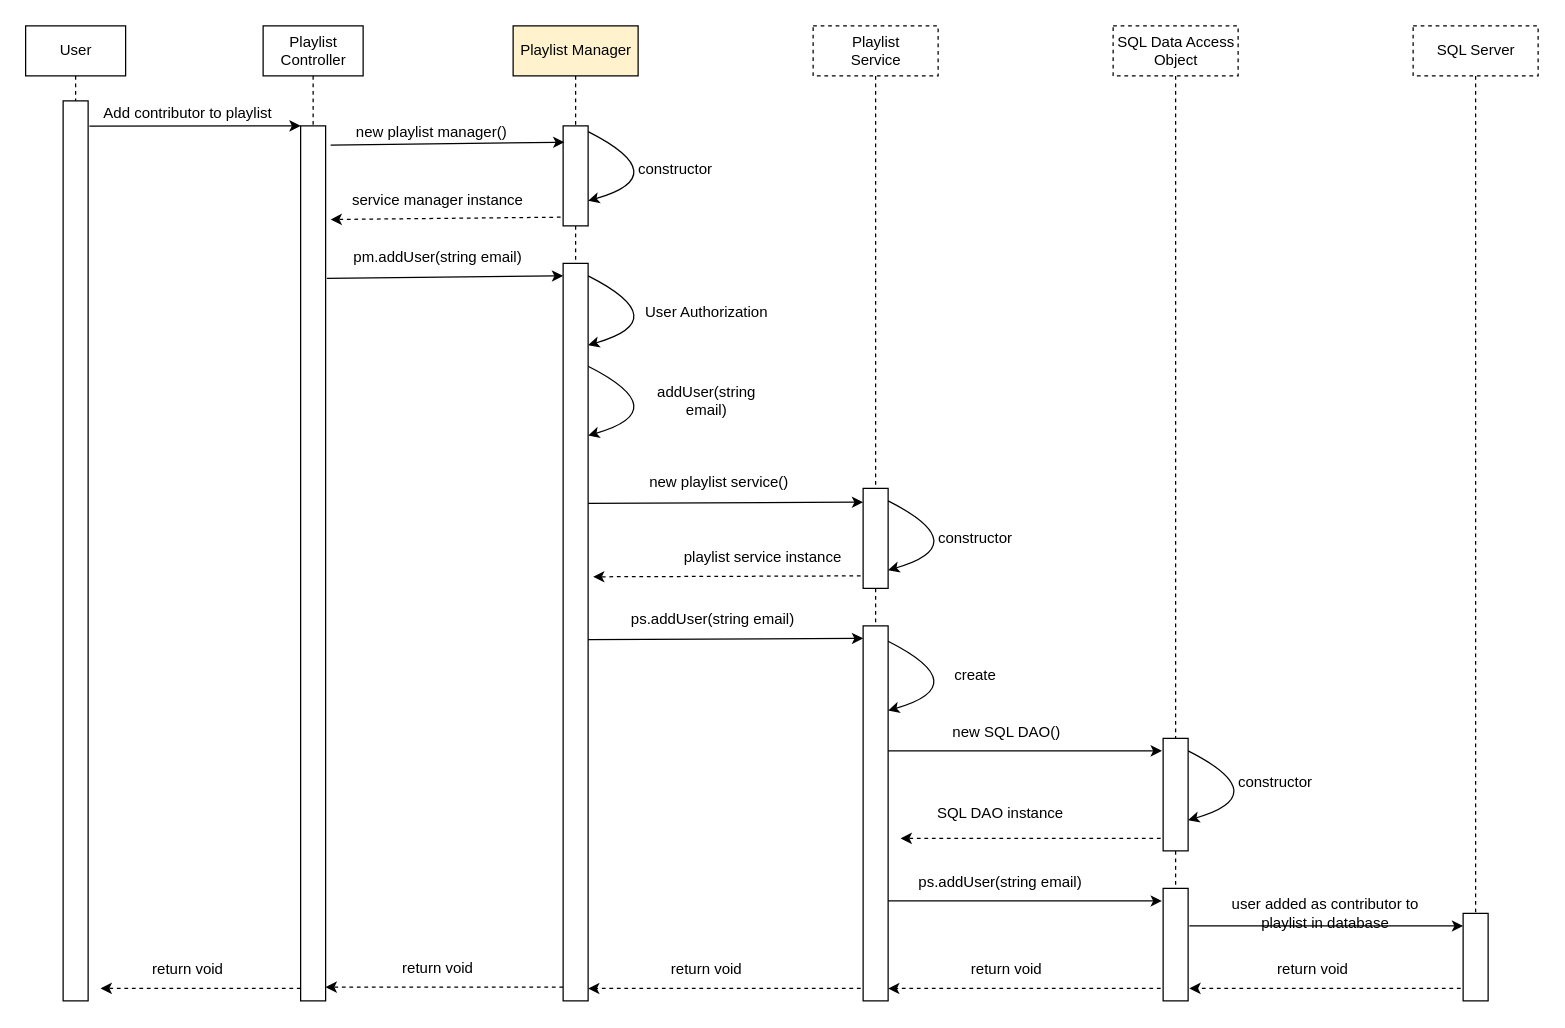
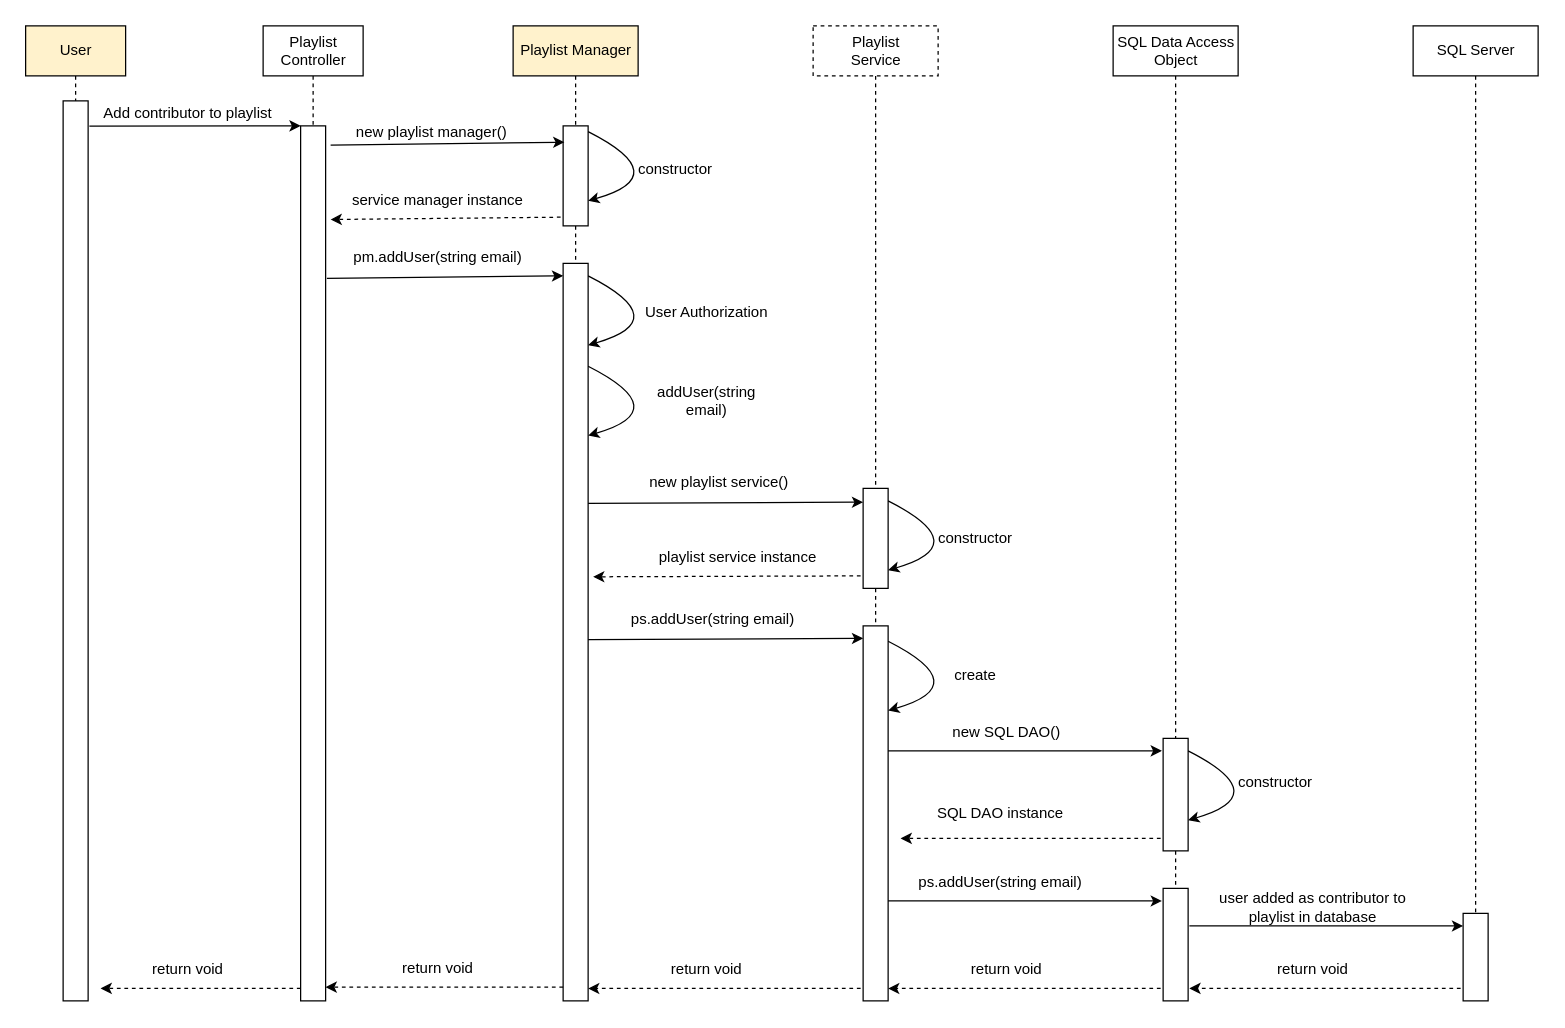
(76, 51) -> (76, 51)
(1176, 51) -> (1176, 51)
(1476, 51) -> (1476, 51)
(763, 557) -> (738, 557)
(1326, 913) -> (1313, 907)
